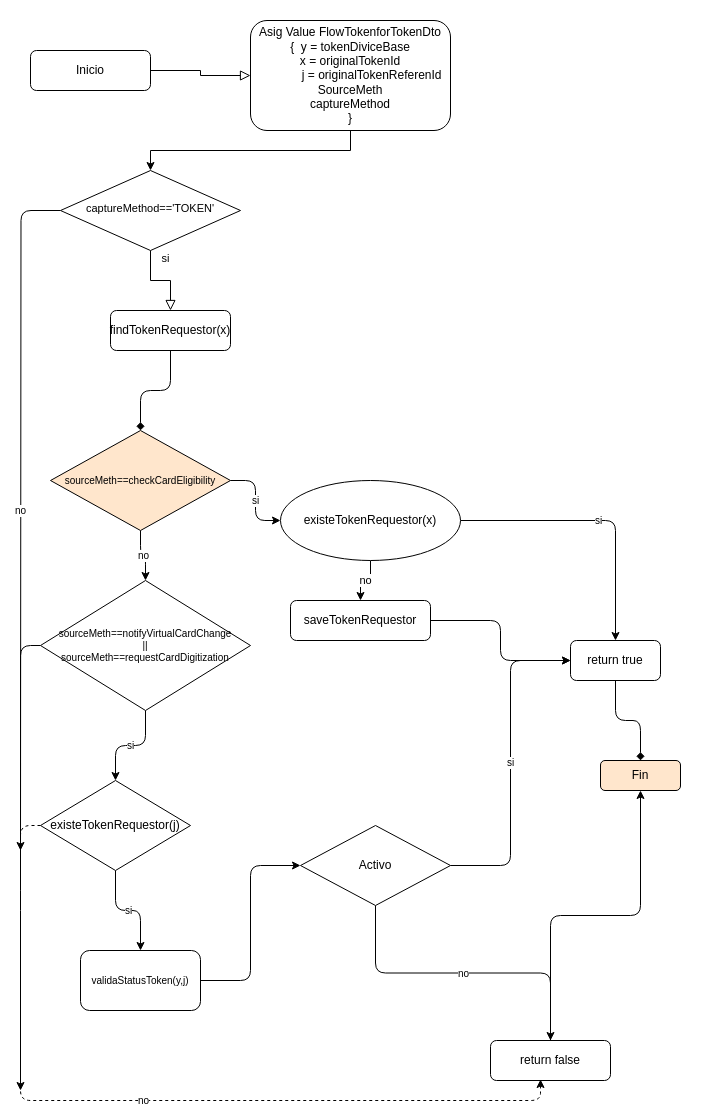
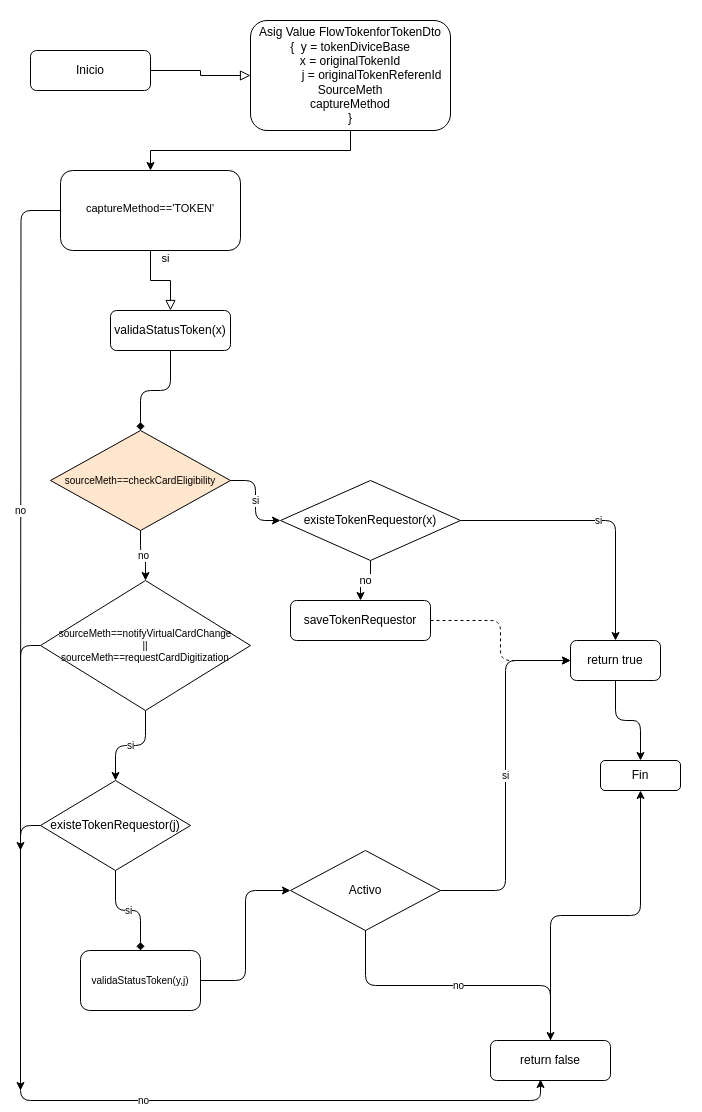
(151, 211) -> (151, 211)
(171, 331) -> (171, 331)
(371, 521) -> (371, 521)
(480, 621) -> (480, 621)
(641, 752) -> (641, 752)
(641, 776) -> (641, 776)
(376, 866) -> (366, 891)
(141, 942) -> (141, 942)
(348, 1101) -> (348, 1101)
